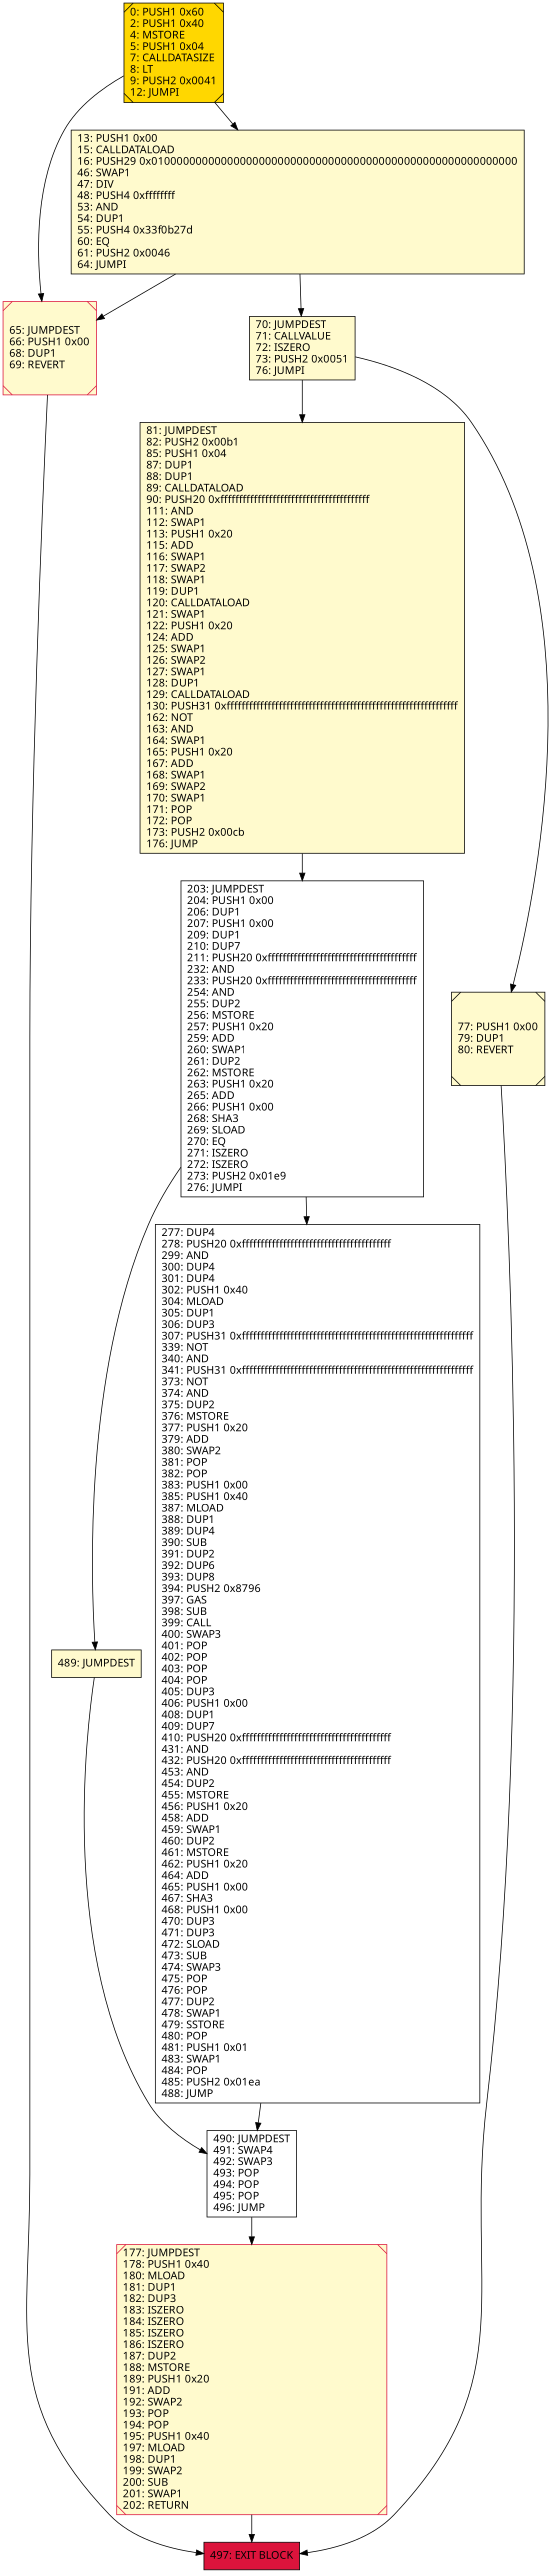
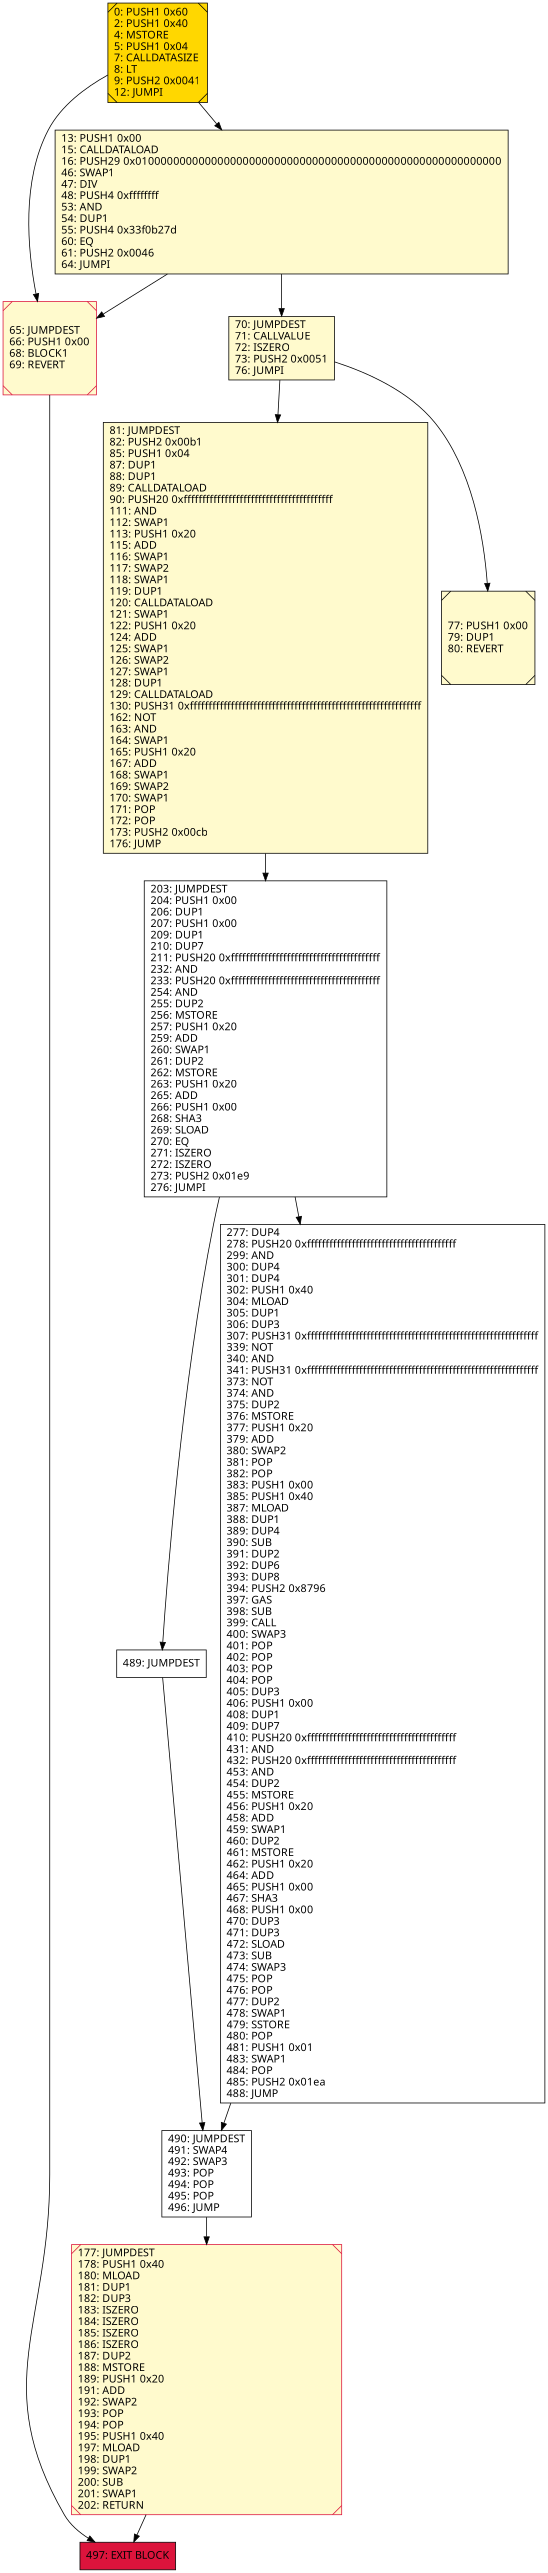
(50, 348) -> (50, 348)
(96, 1664) -> (161, 1664)
(506, 1860) -> none
